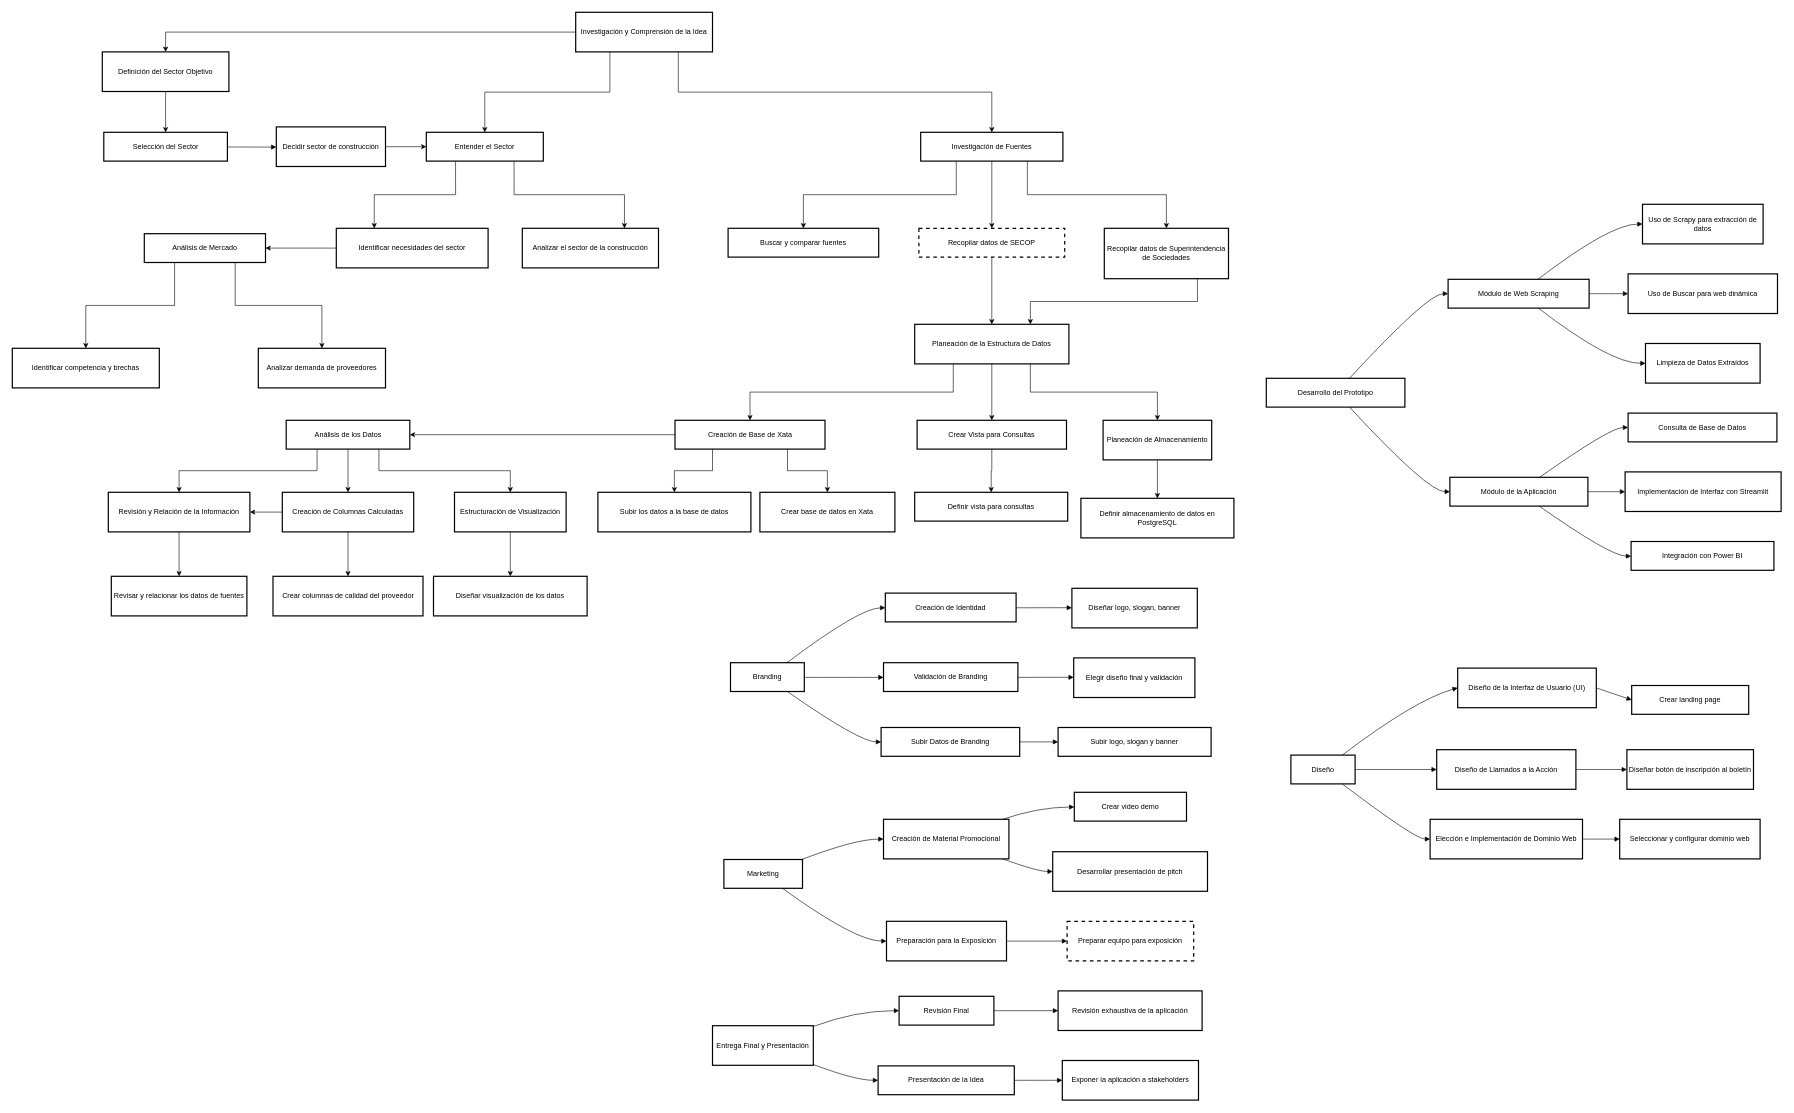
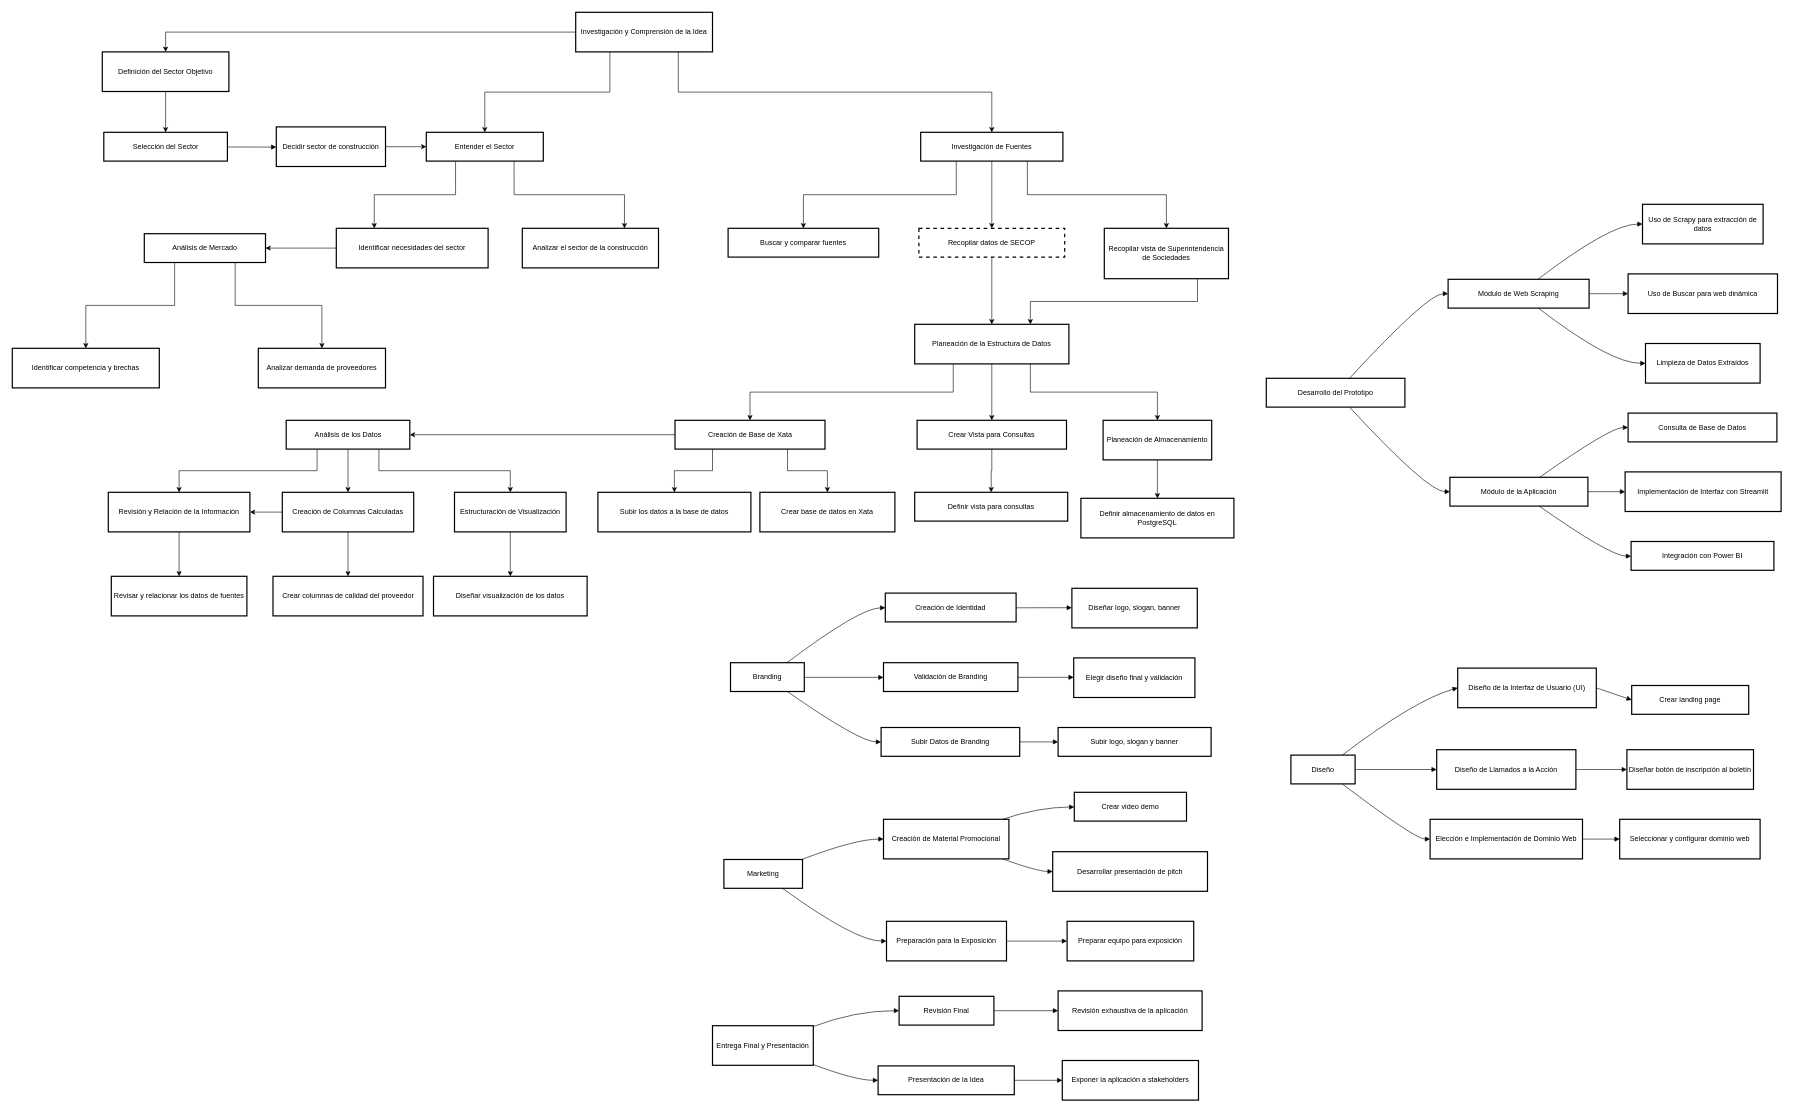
(1166, 254) -> (1166, 254)
(1130, 941) -> (1130, 941)
